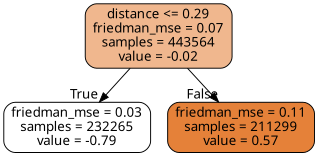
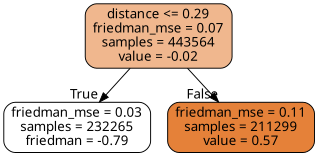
(77, 127) -> (77, 127)
